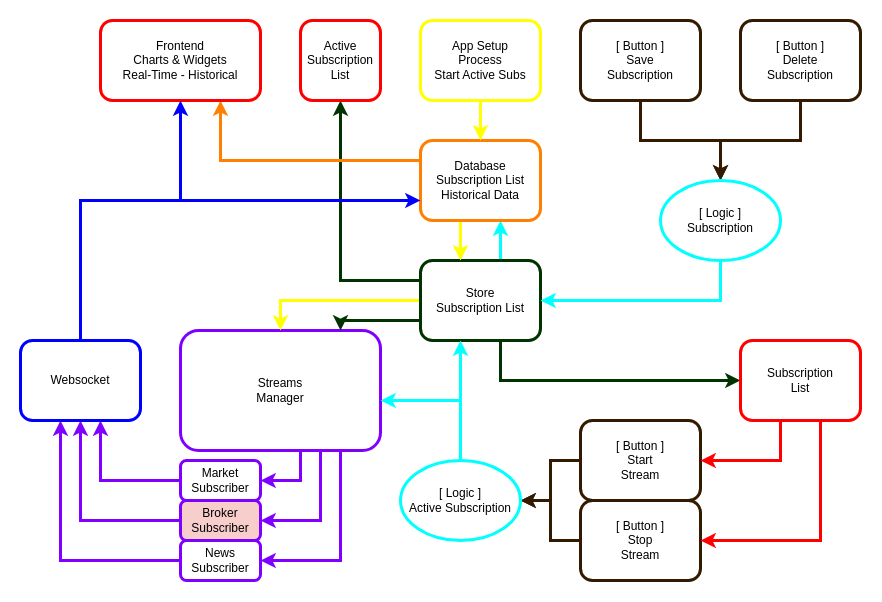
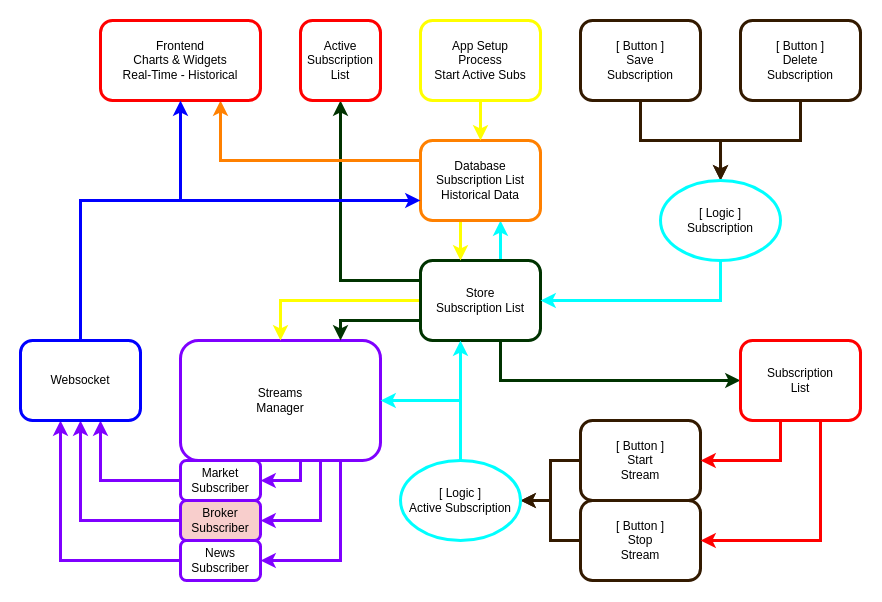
(281, 391) -> (281, 401)
